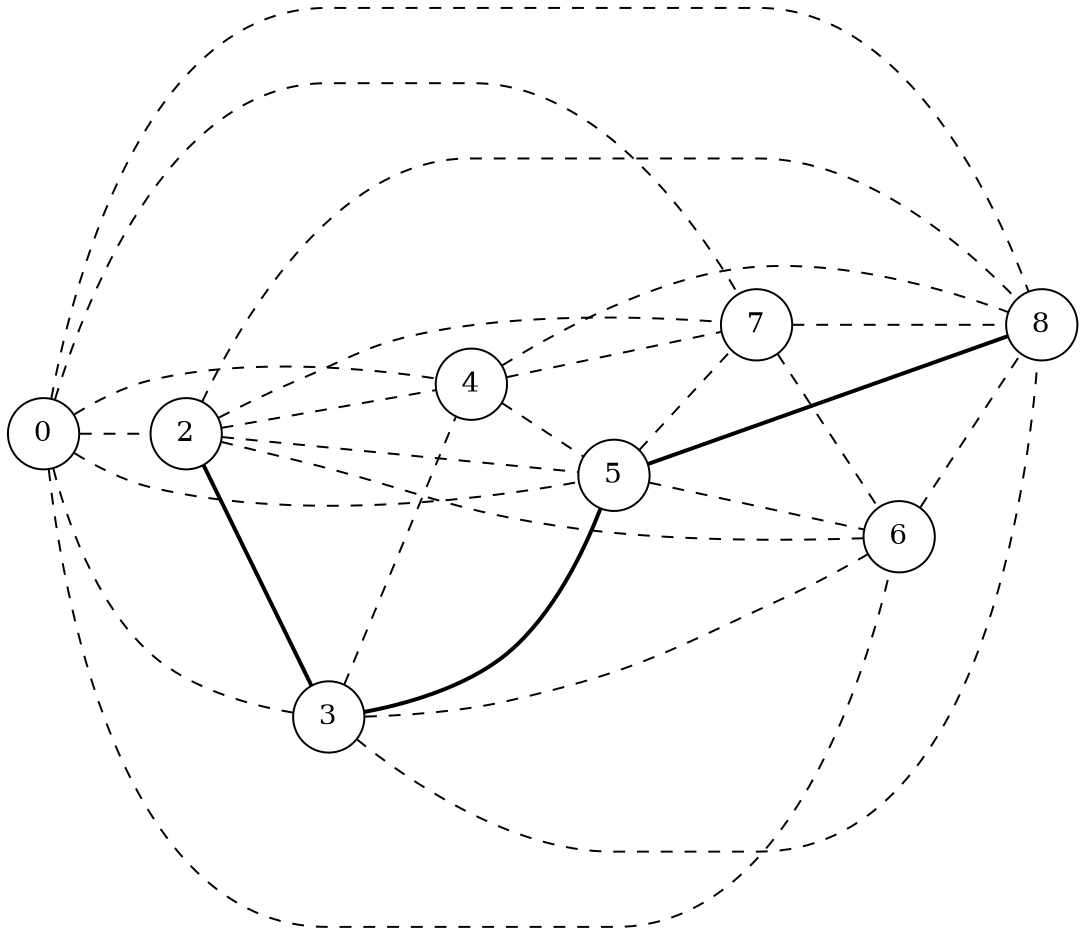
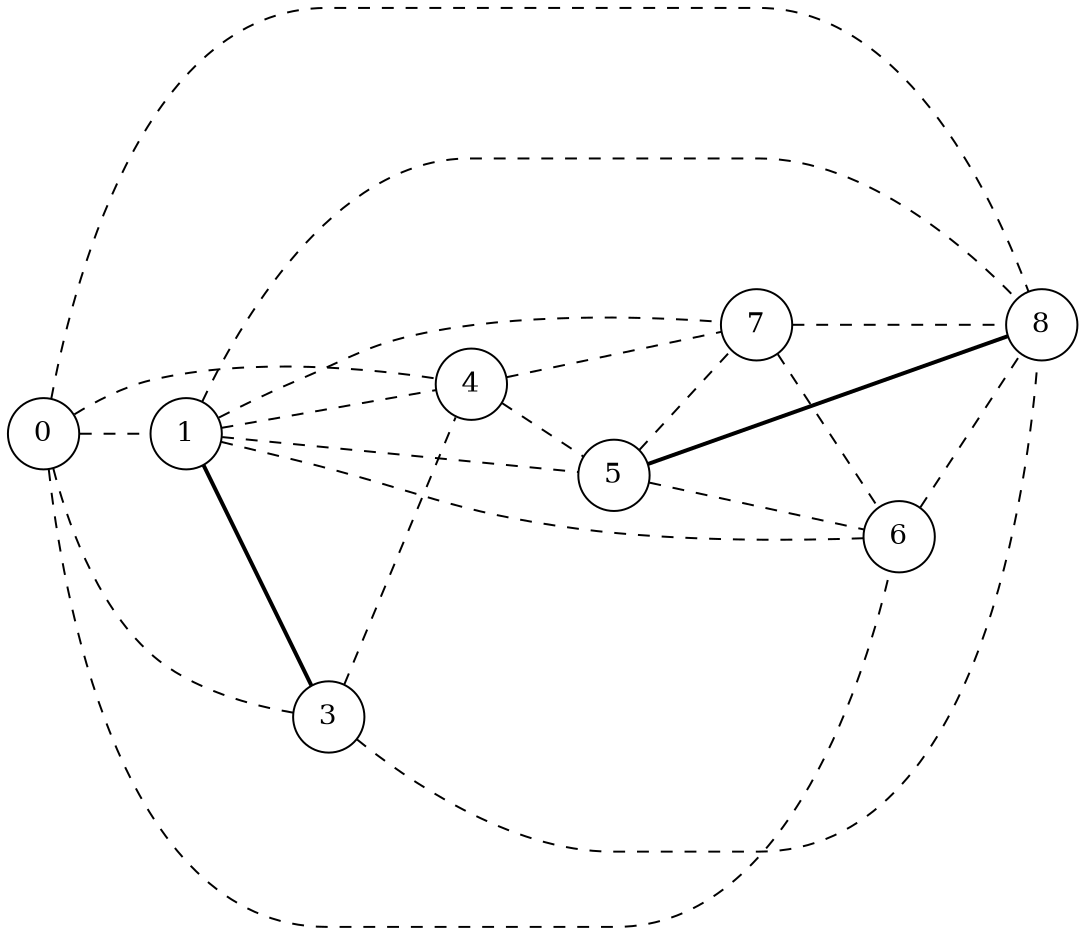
(355, 83) -> none
(748, 268) -> none
(186, 434) -> (186, 434)
(323, 505) -> none
(514, 647) -> none
(626, 668) -> none
